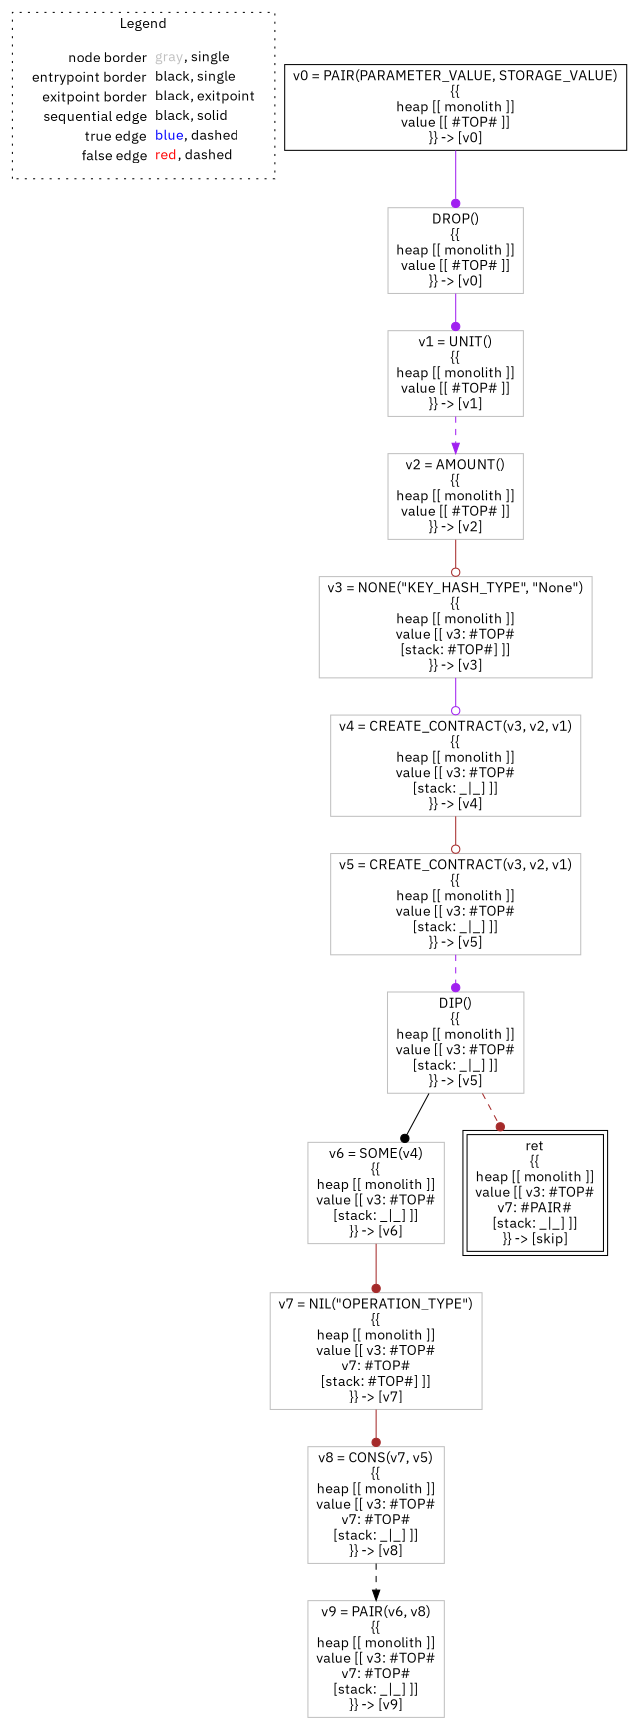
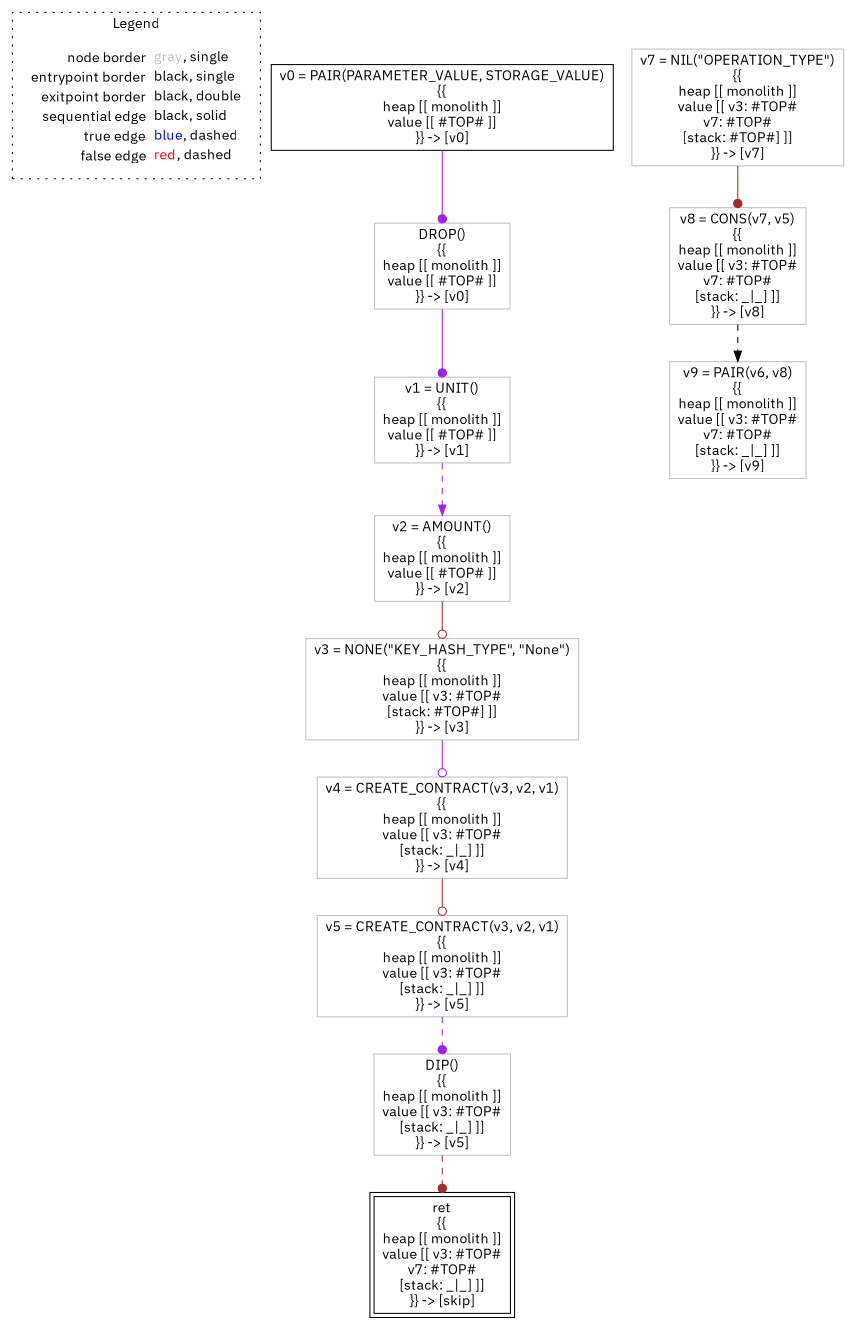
(223, 96) -> (215, 96)
(376, 1193) -> none
(535, 1208) -> (442, 1270)
